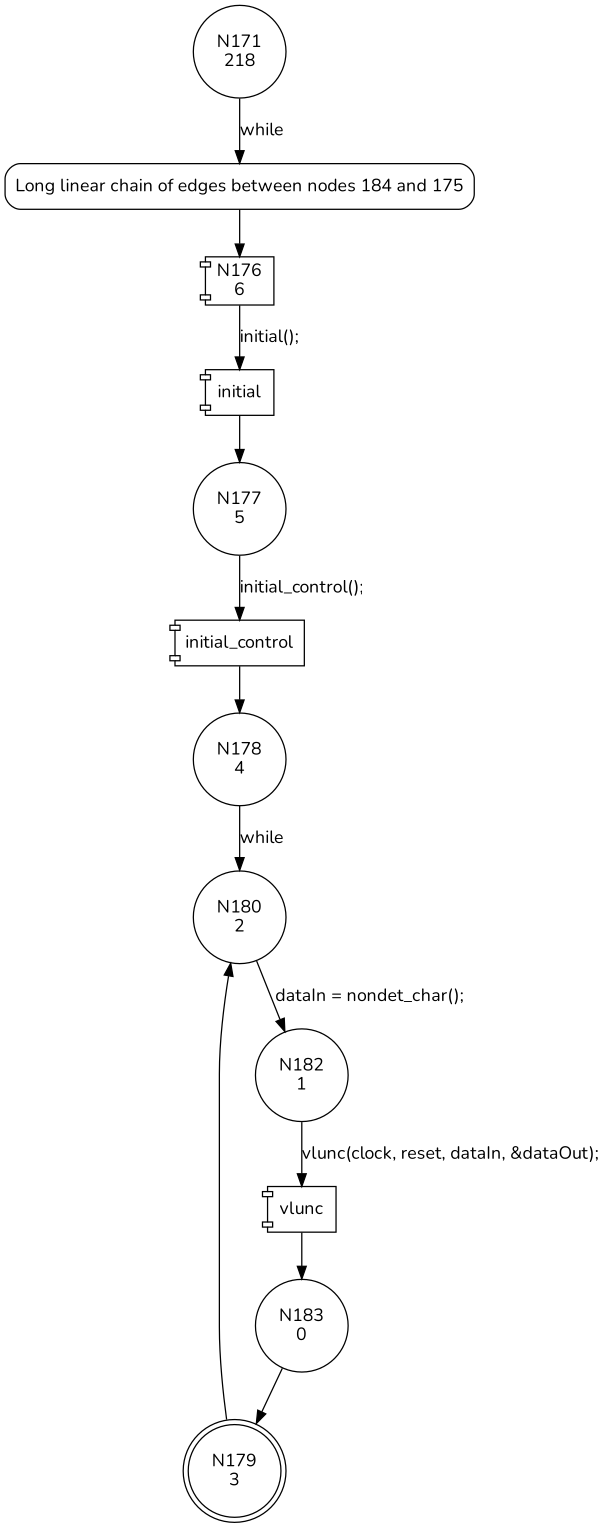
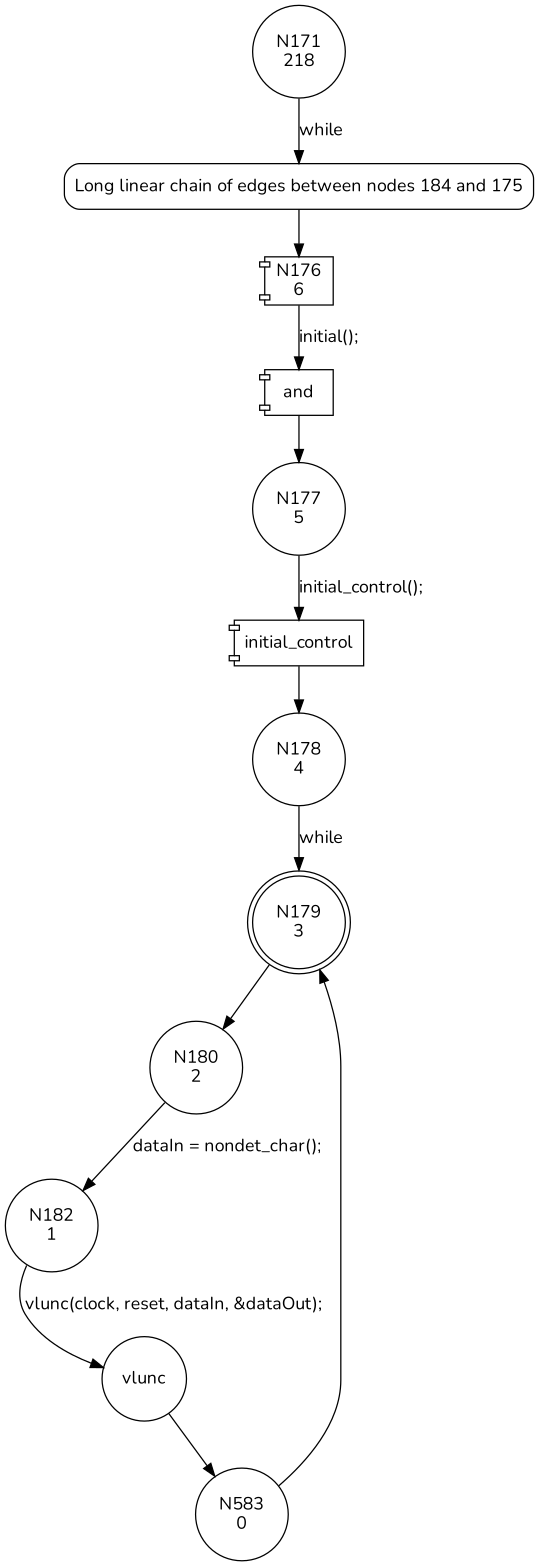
(240, 393) -> (299, 393)
(240, 832) -> (299, 832)
(302, 1209) -> (144, 1379)
(302, 1326) -> (242, 1514)
